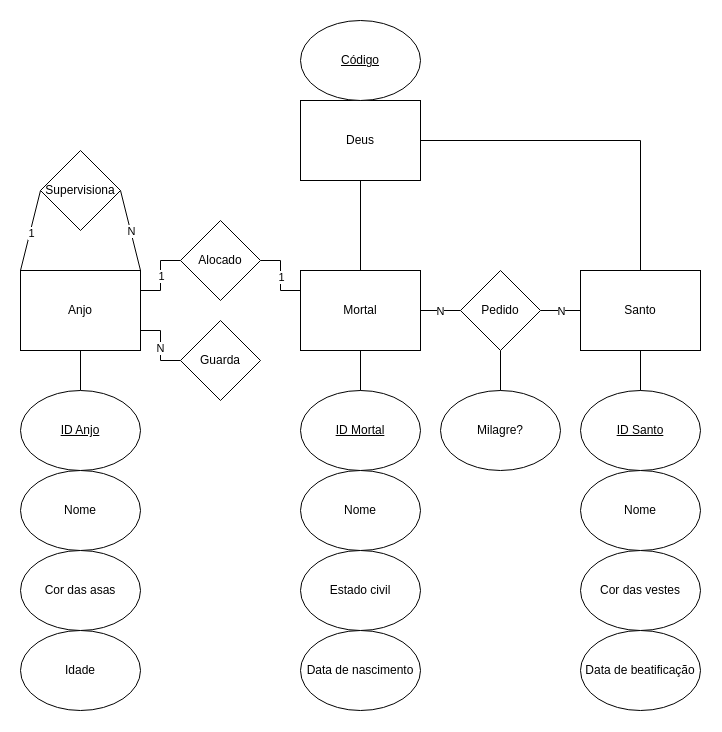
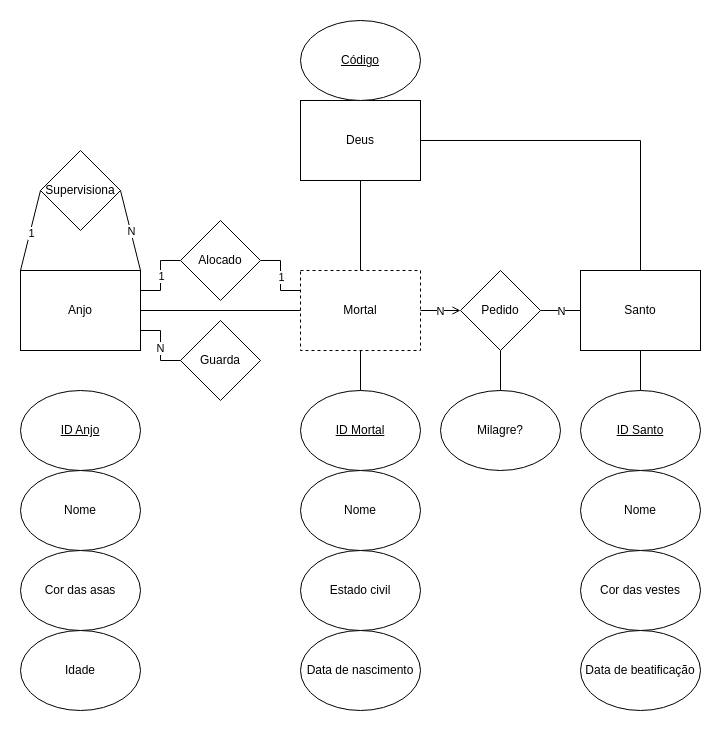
(361, 311) -> (361, 311)
(455, 311) -> (455, 311)
(81, 371) -> (221, 311)
